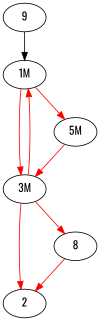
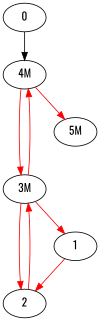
(25, 17) -> (25, 17)
(25, 75) -> (25, 75)
(53, 158) -> (30, 250)
(75, 246) -> (75, 246)
